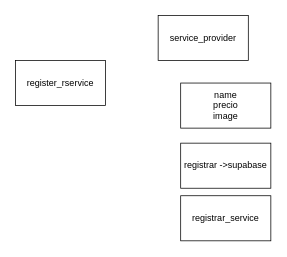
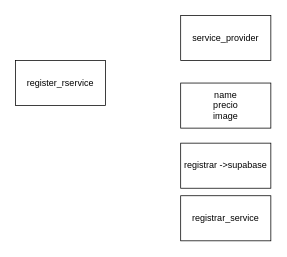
(203, 38) -> (225, 38)
